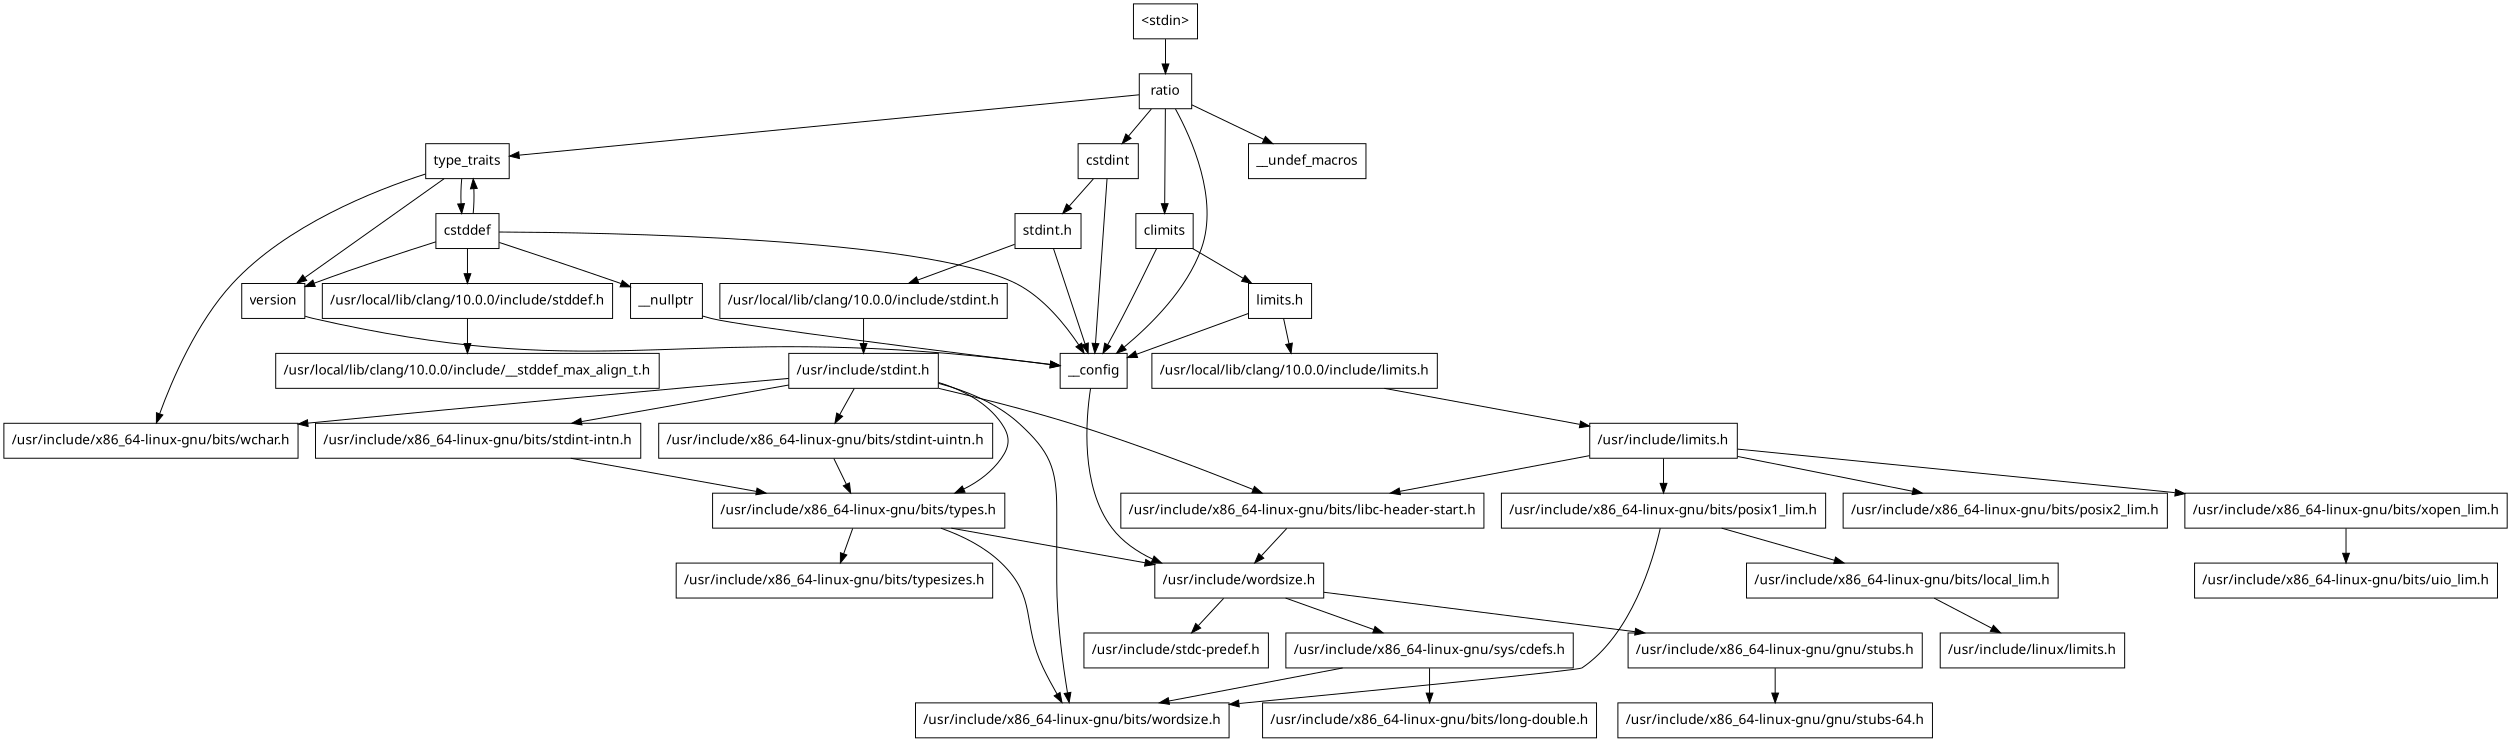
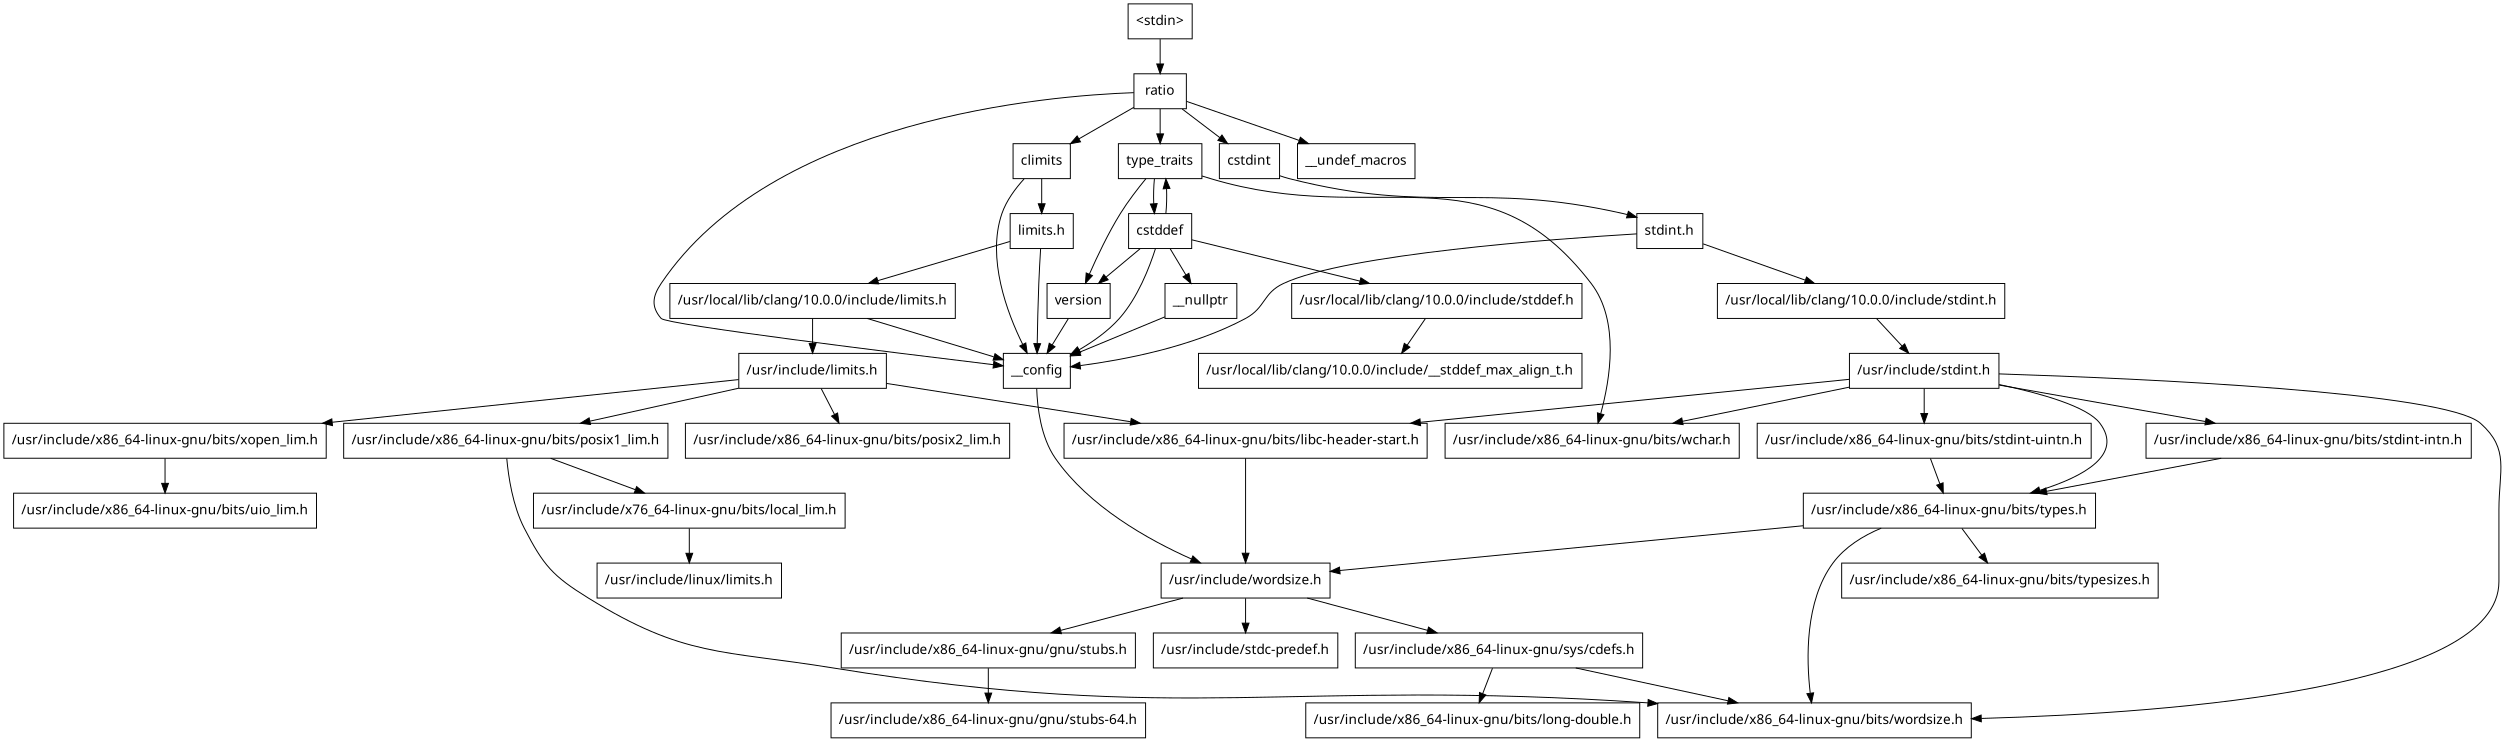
(1101, 261) -> (930, 338)
(1902, 581) -> (689, 511)
